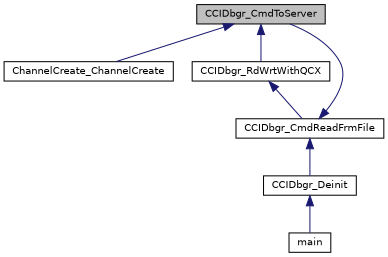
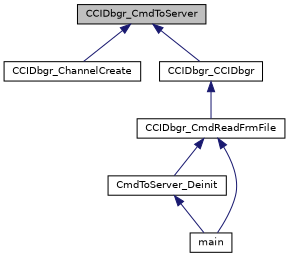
(337, 58) -> (236, 191)
(89, 71) -> (72, 71)
(261, 71) -> (211, 71)
(310, 186) -> (167, 186)
